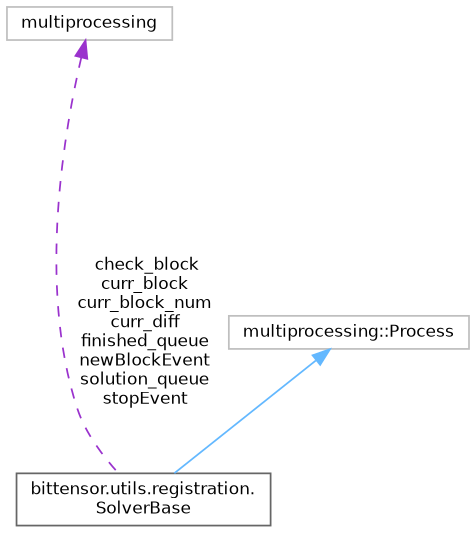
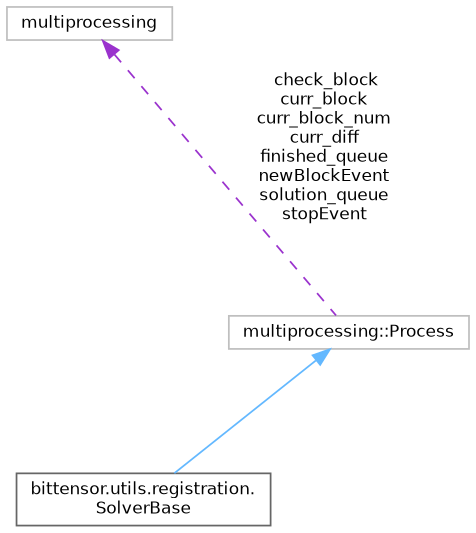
(57, 272) -> (225, 185)
